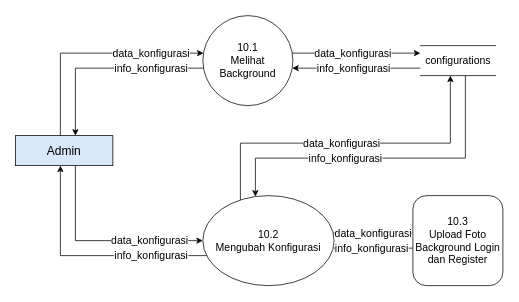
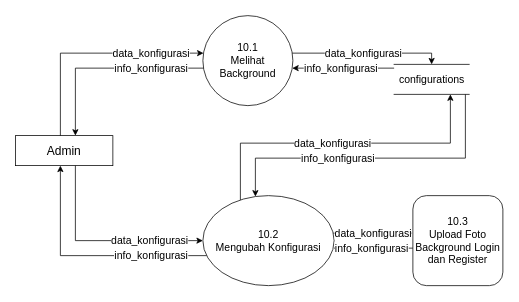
(458, 60) -> (432, 79)
(64, 150) -> (64, 150)
